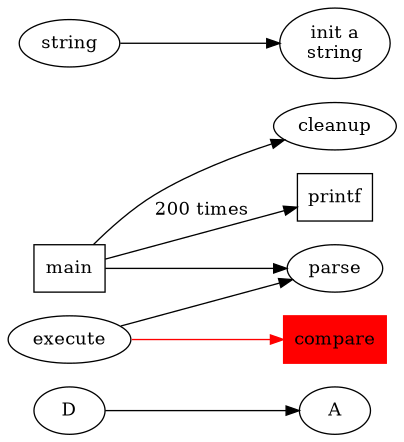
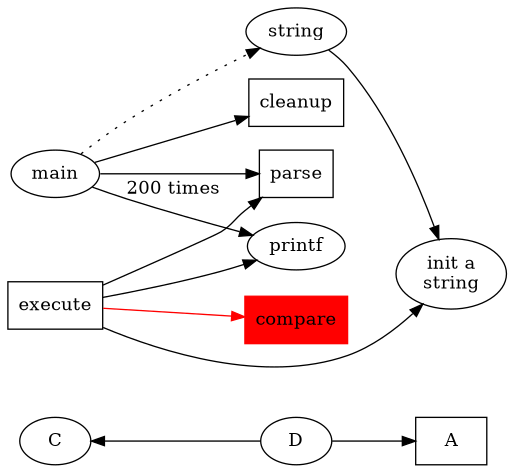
none -> (162, 100)
(335, 126) -> (296, 103)
(335, 197) -> (296, 246)
(70, 268) -> (55, 174)
(335, 268) -> (296, 174)
none -> (174, 283)
(70, 340) -> (55, 305)
none -> (262, 366)
(335, 411) -> (451, 441)
none -> (55, 441)
